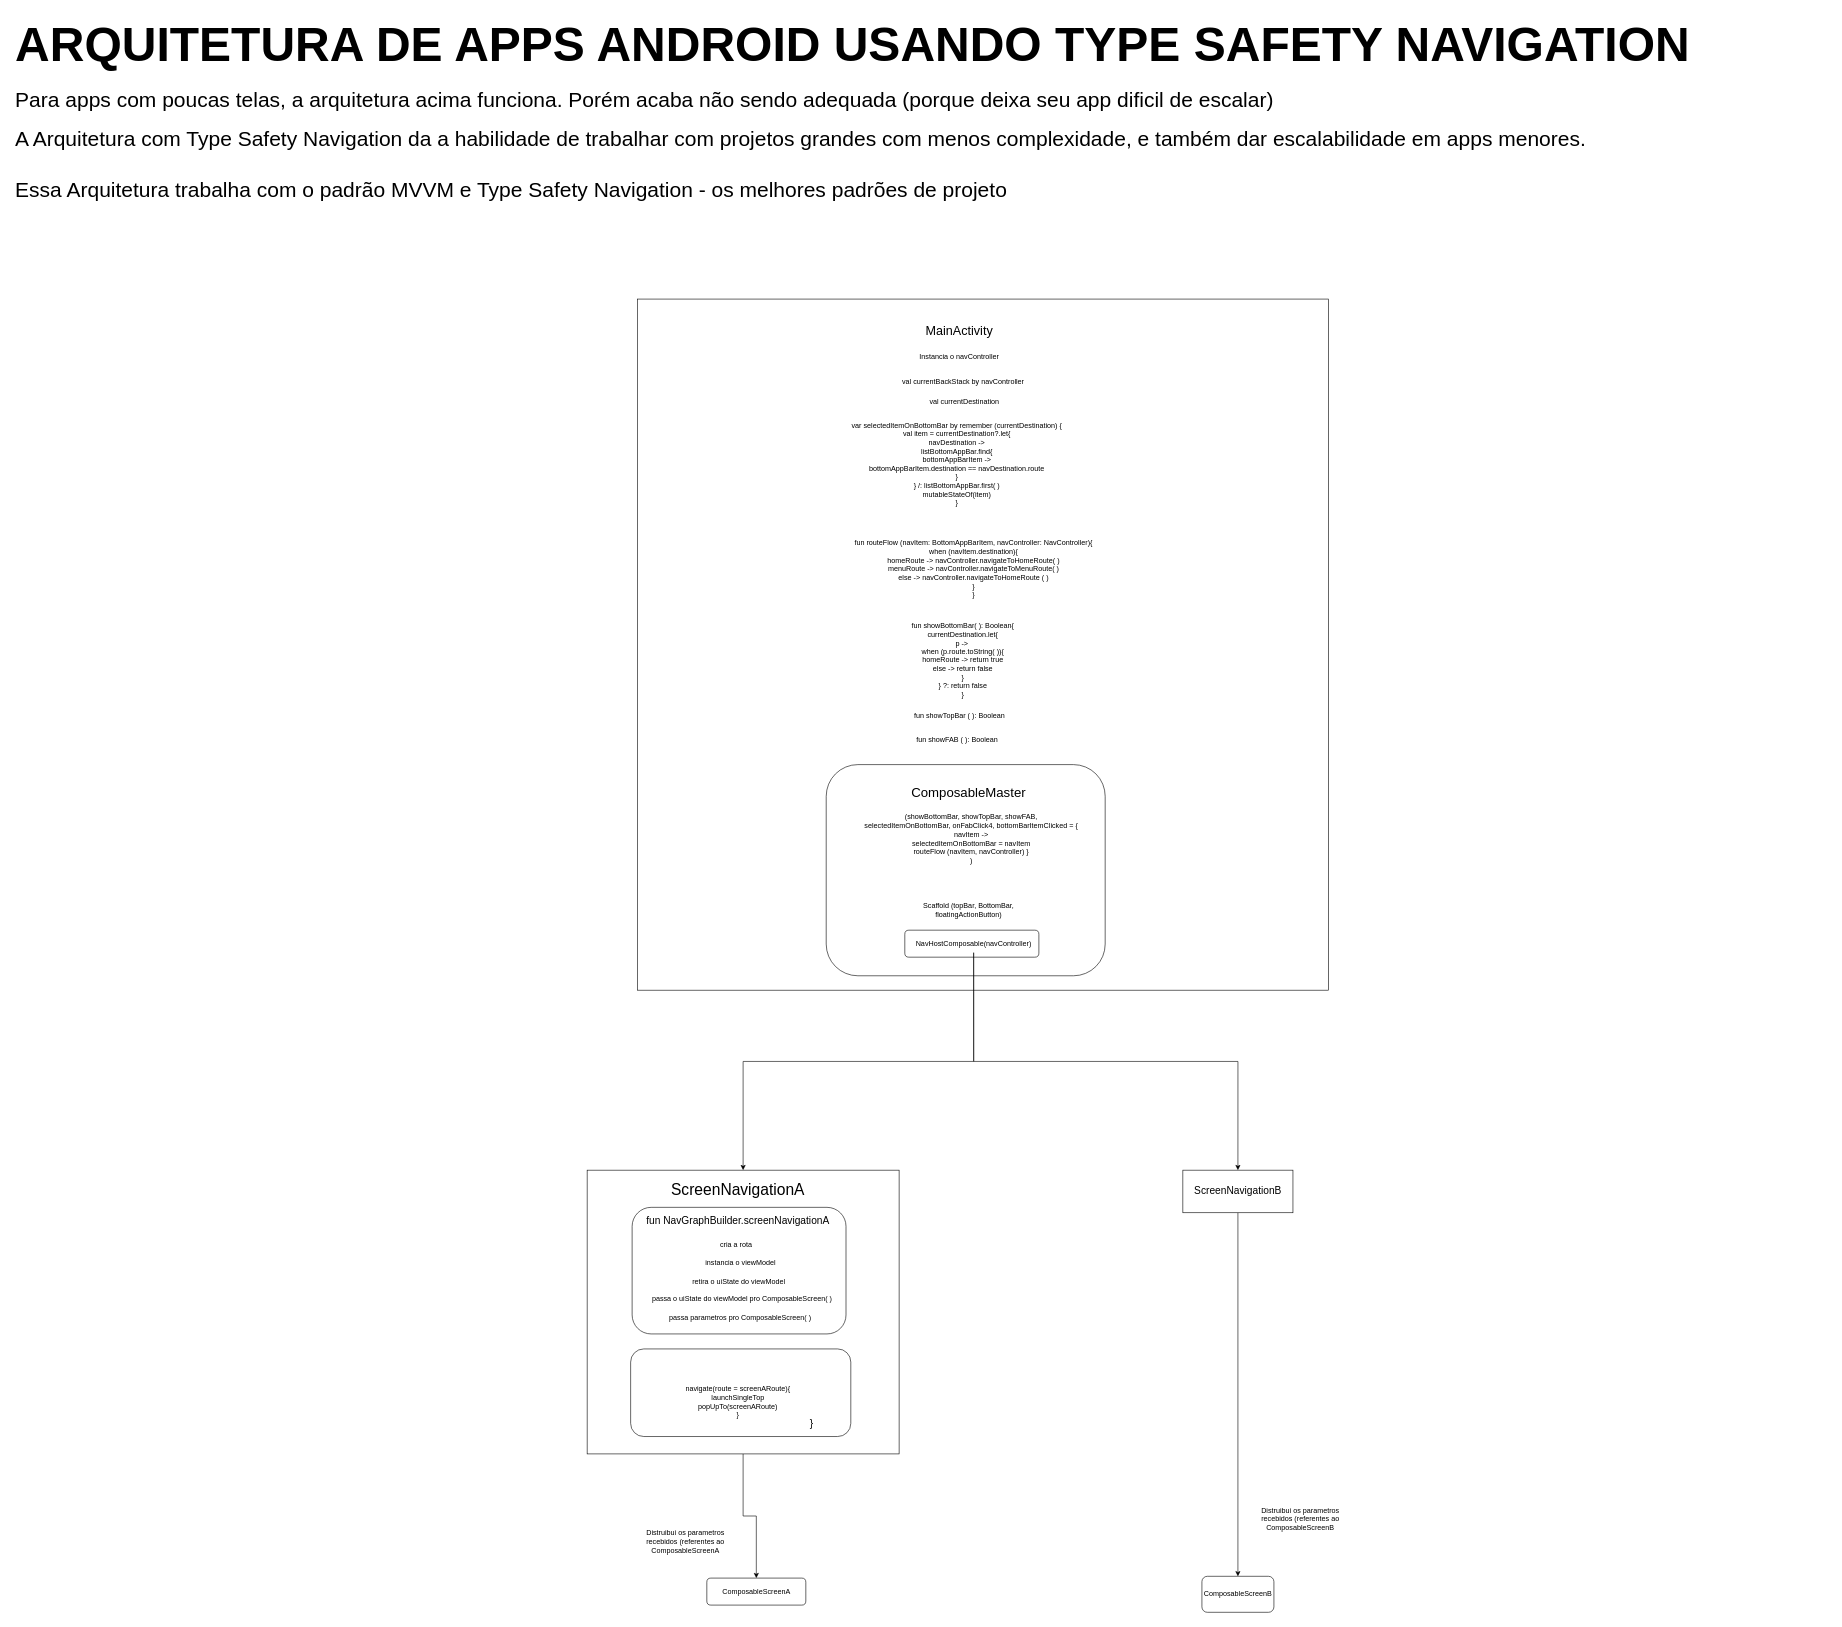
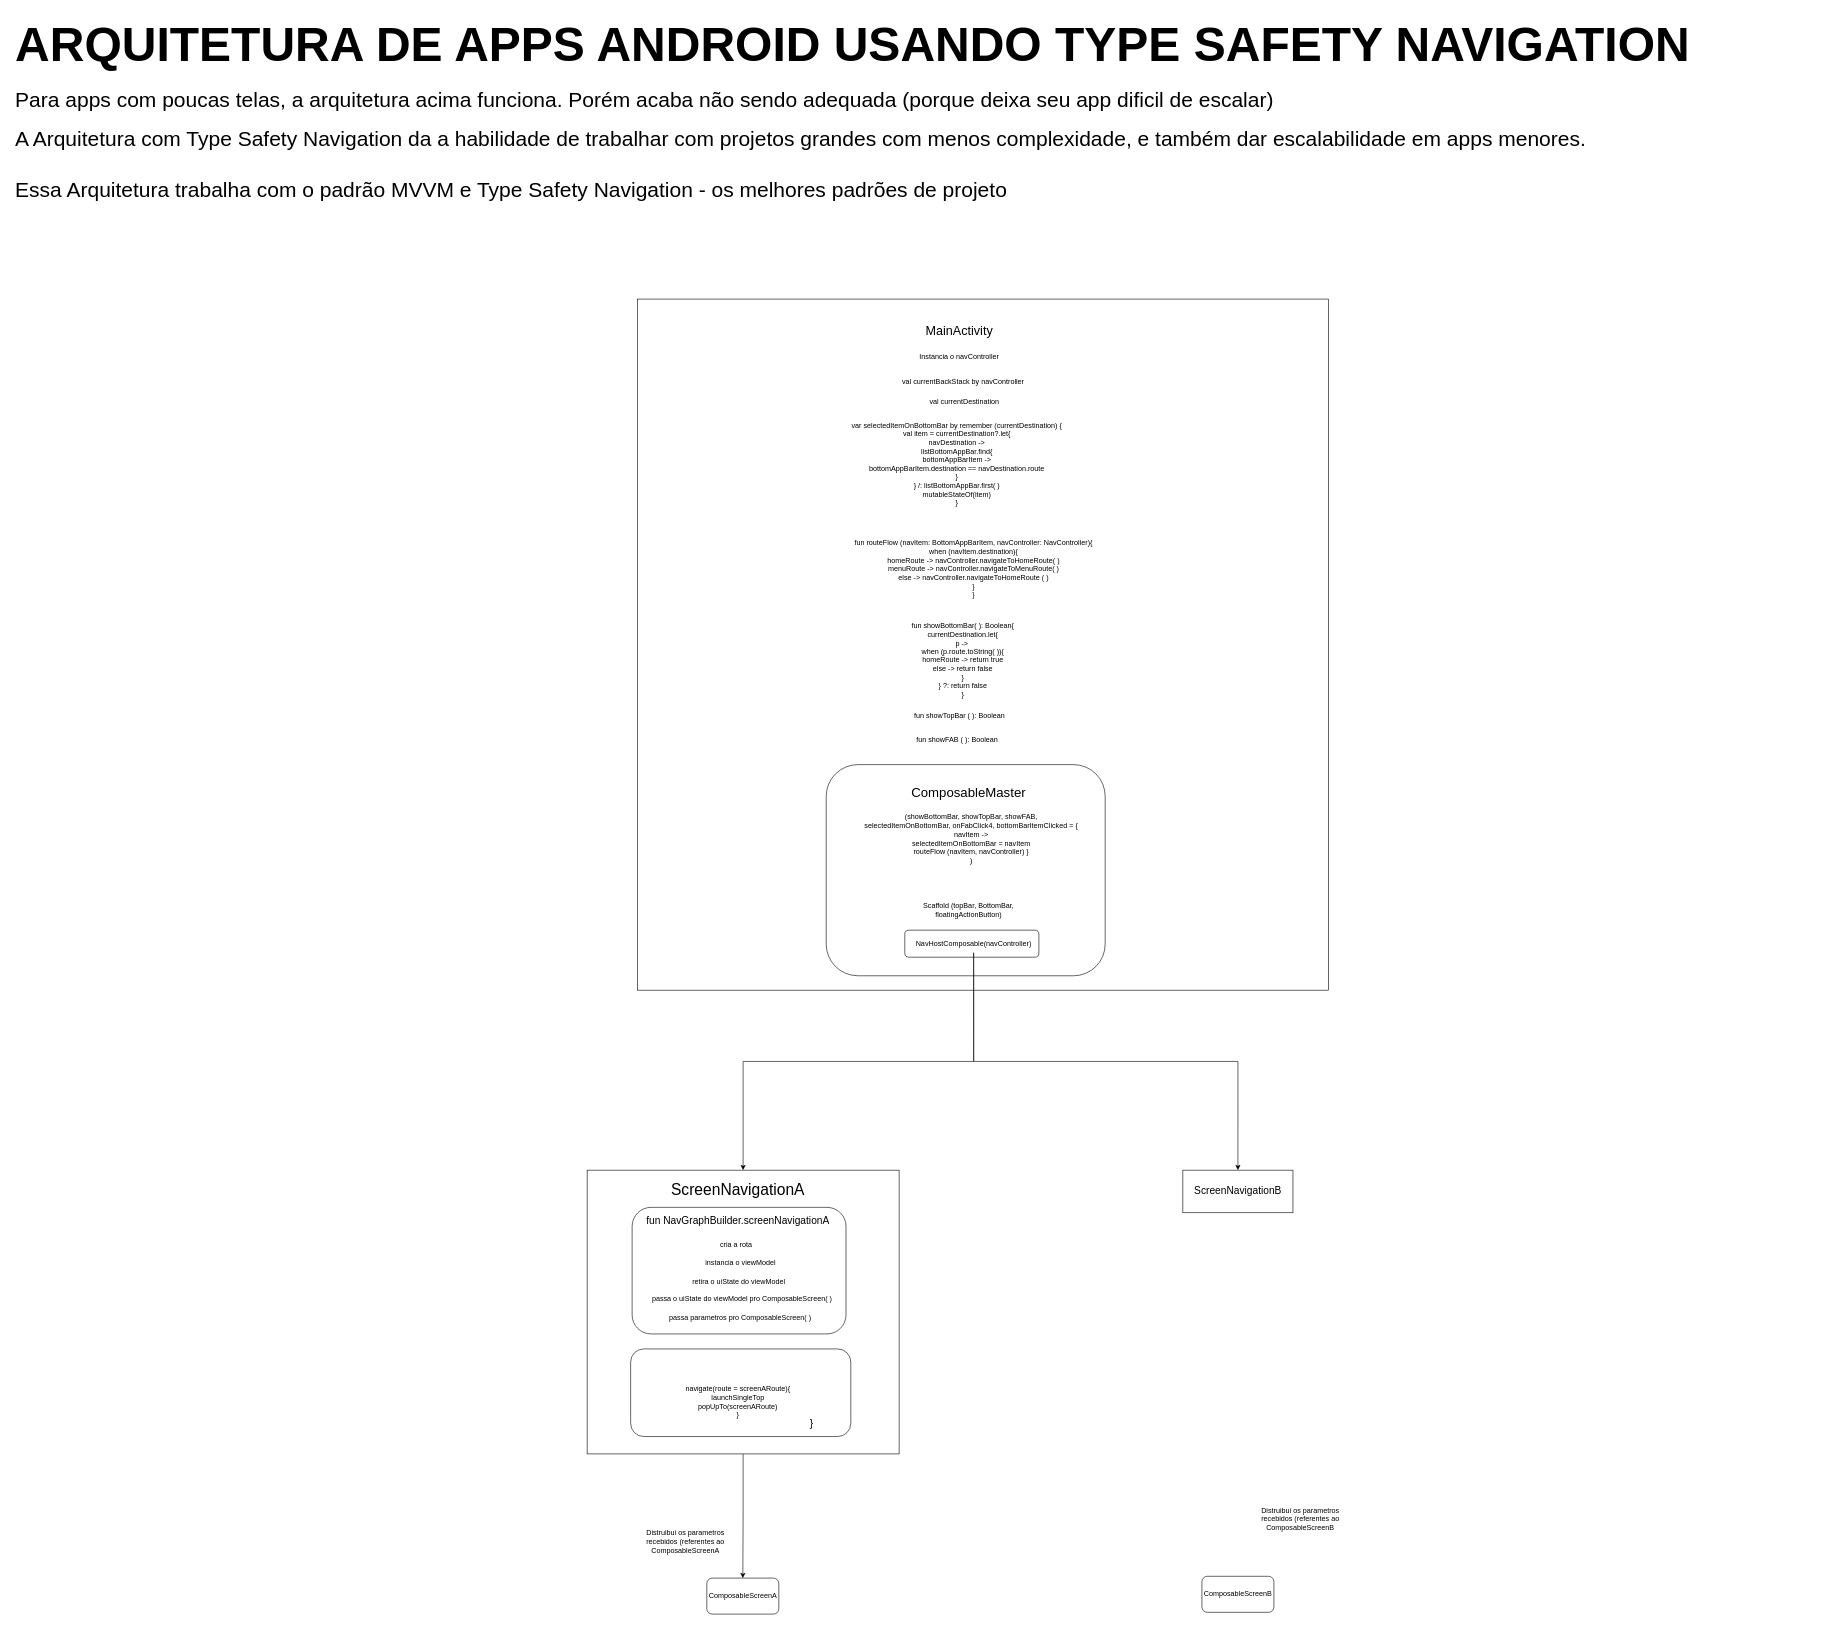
(1238, 1571) -> none
(756, 1592) -> (743, 1596)
